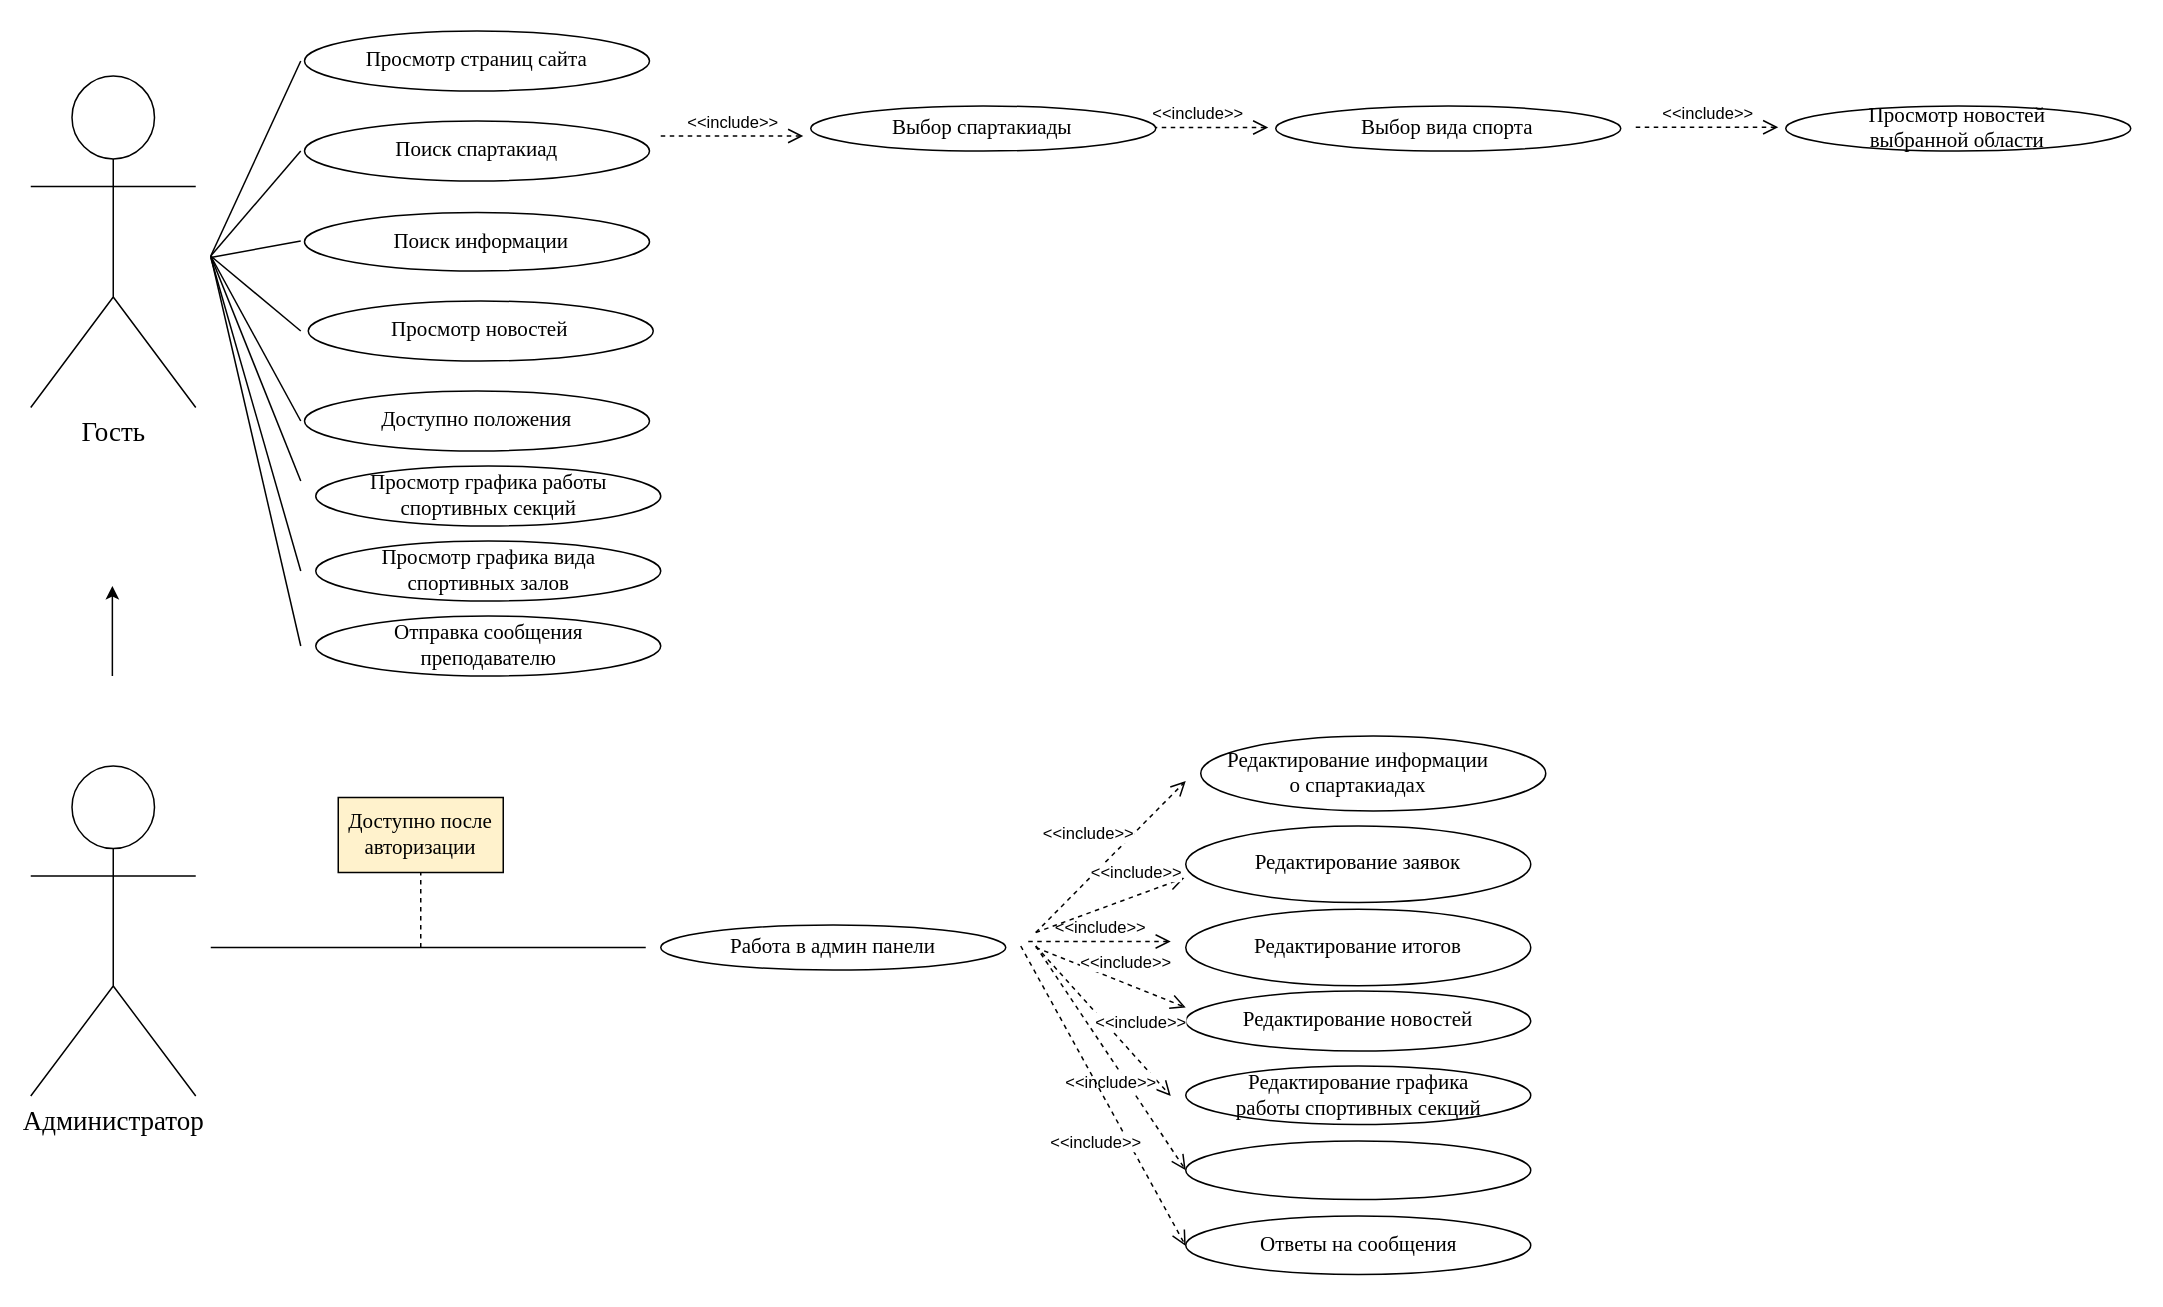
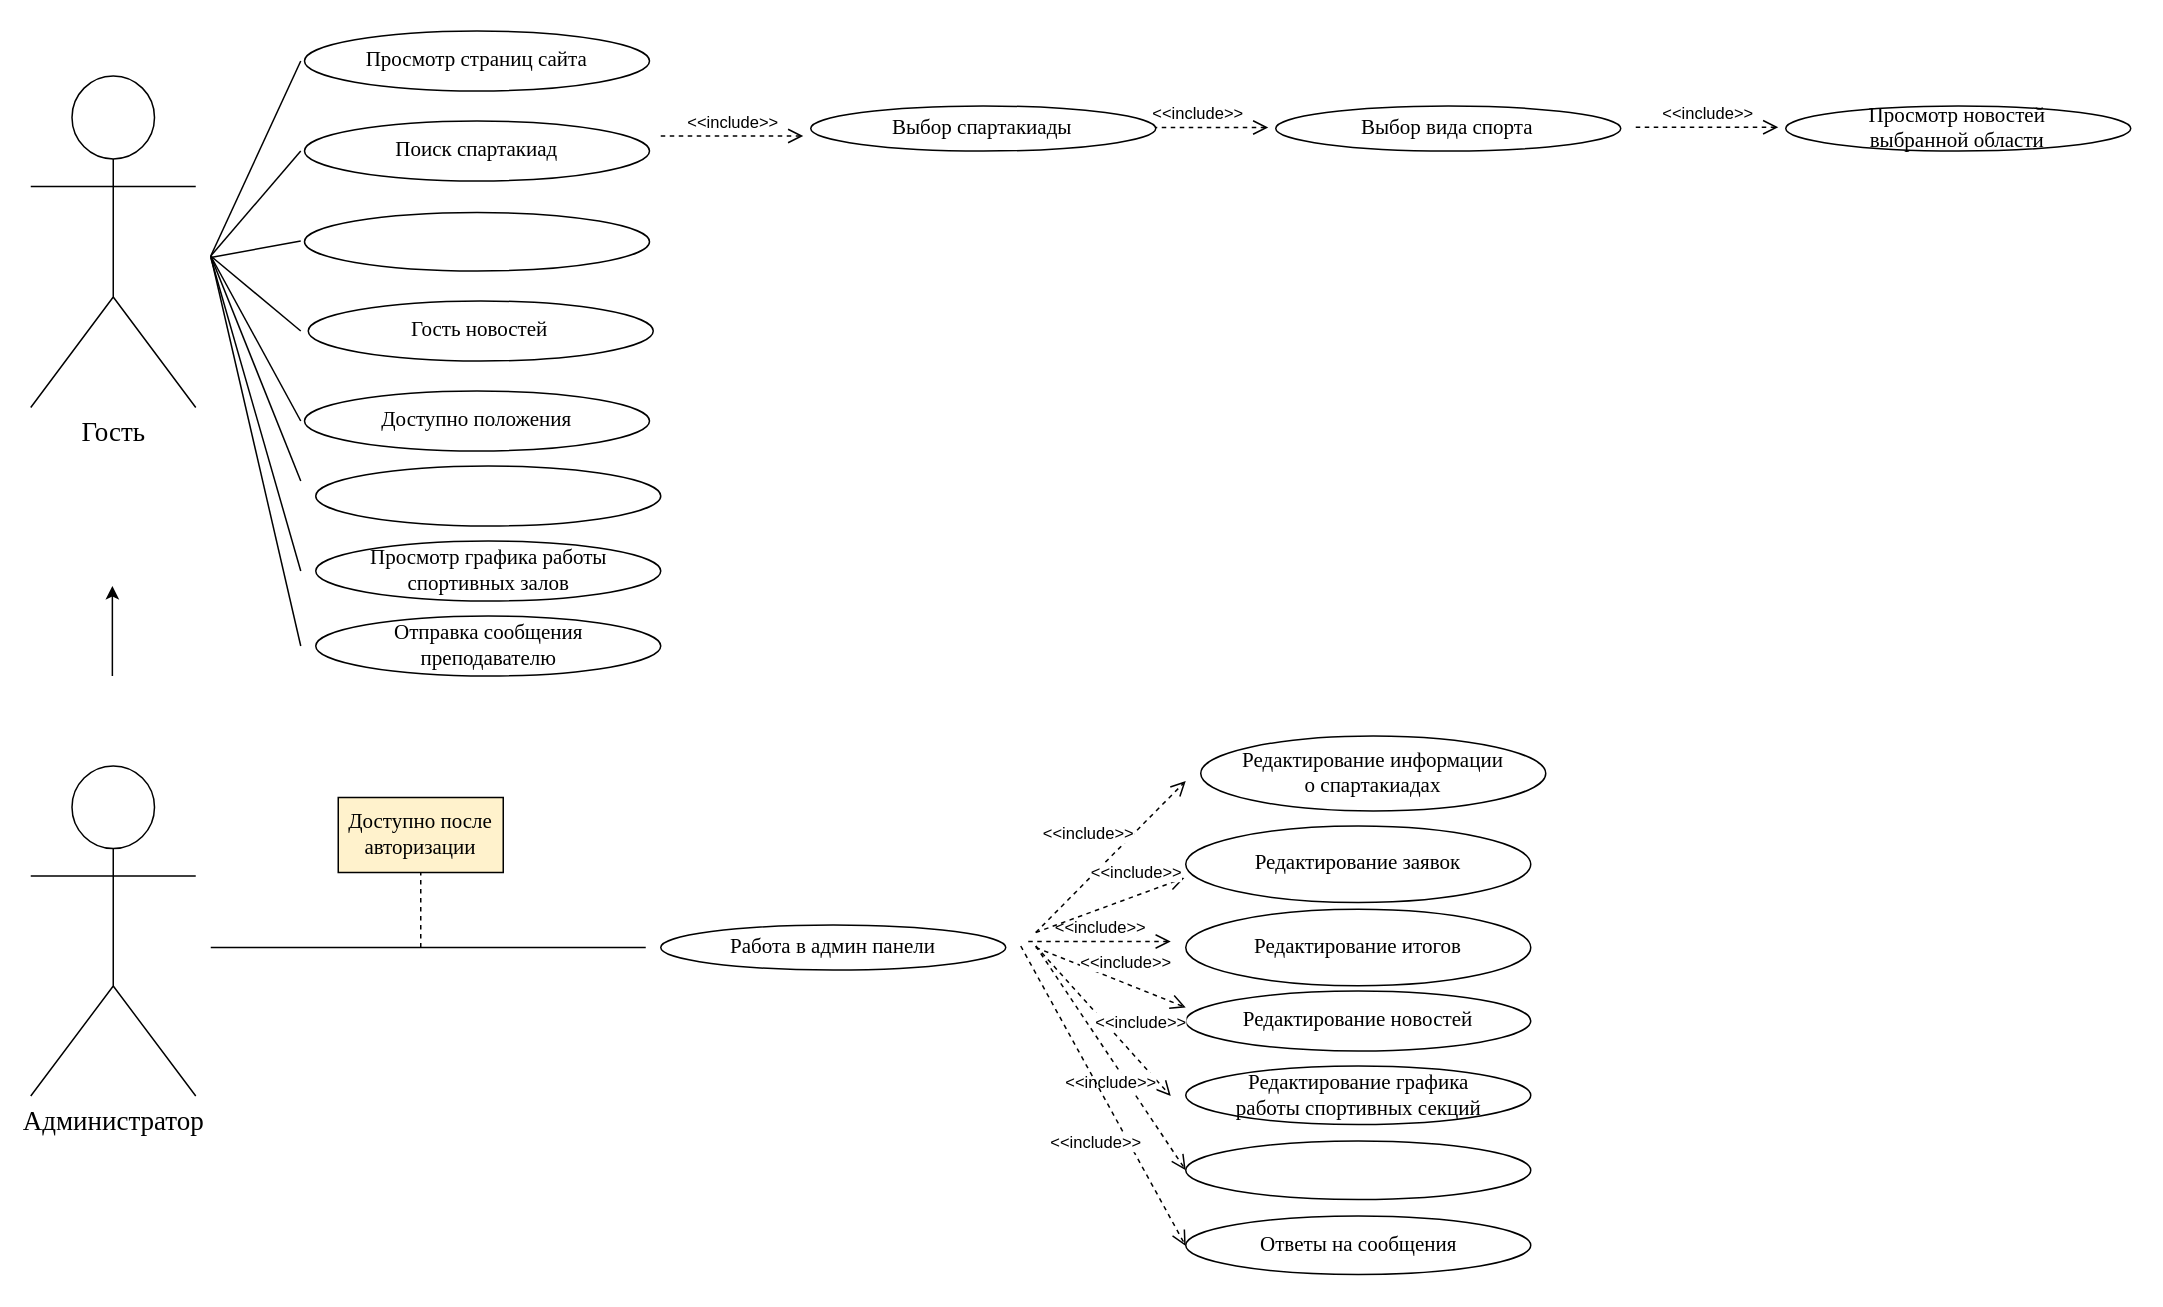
(481, 242) -> none
(480, 331) -> (480, 331)
(488, 496) -> none
(489, 571) -> (489, 571)
(1358, 773) -> (1373, 773)
